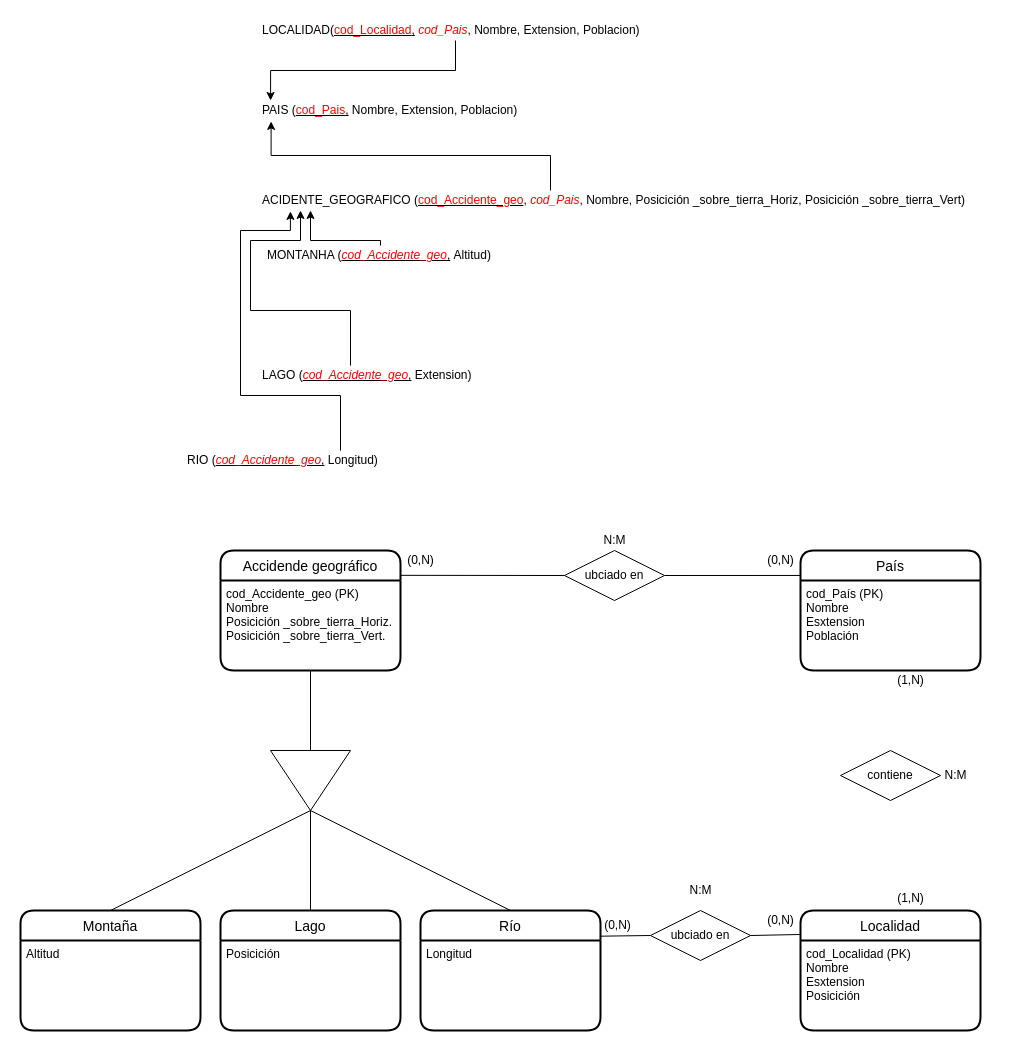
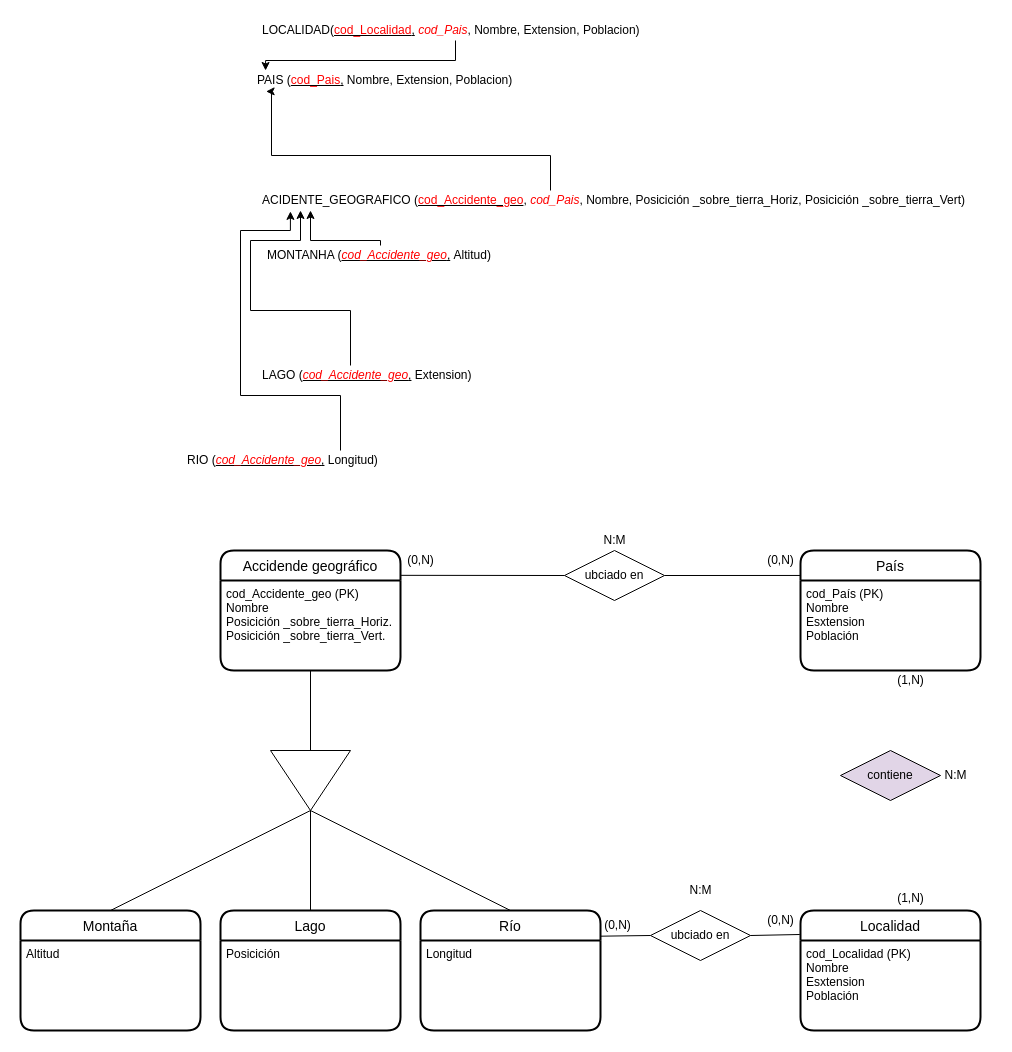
(393, 111) -> (388, 81)
(891, 776) -> (891, 776)
(862, 954) -> (862, 954)
